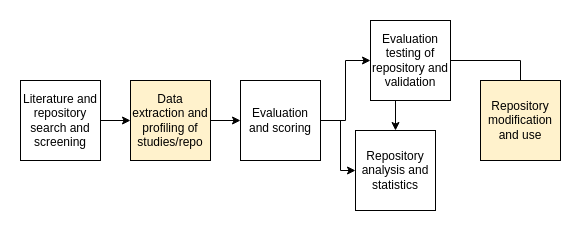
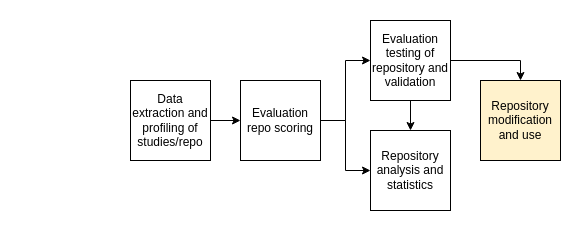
(521, 75) -> (521, 72)
(61, 121) -> none
(112, 121) -> none
(171, 121) -> (171, 121)
(281, 121) -> (281, 121)
(396, 171) -> (411, 171)
